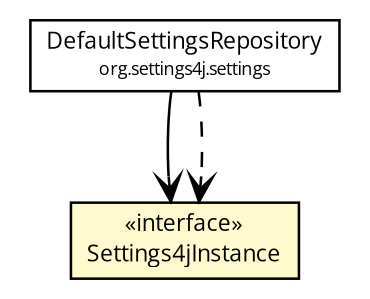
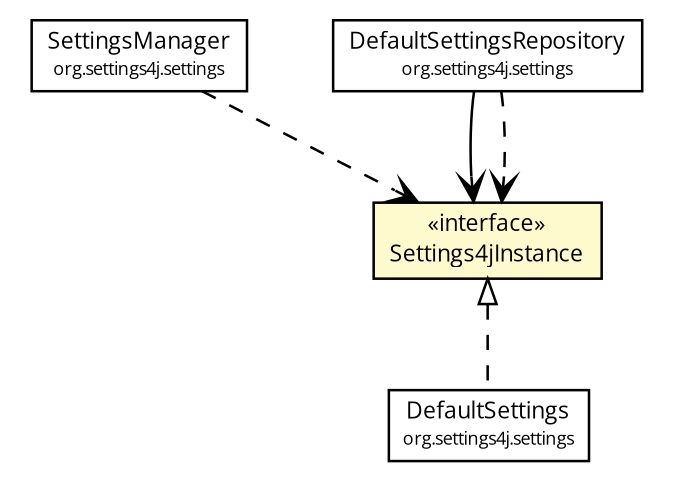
none -> (138, 56)
none -> (488, 426)
